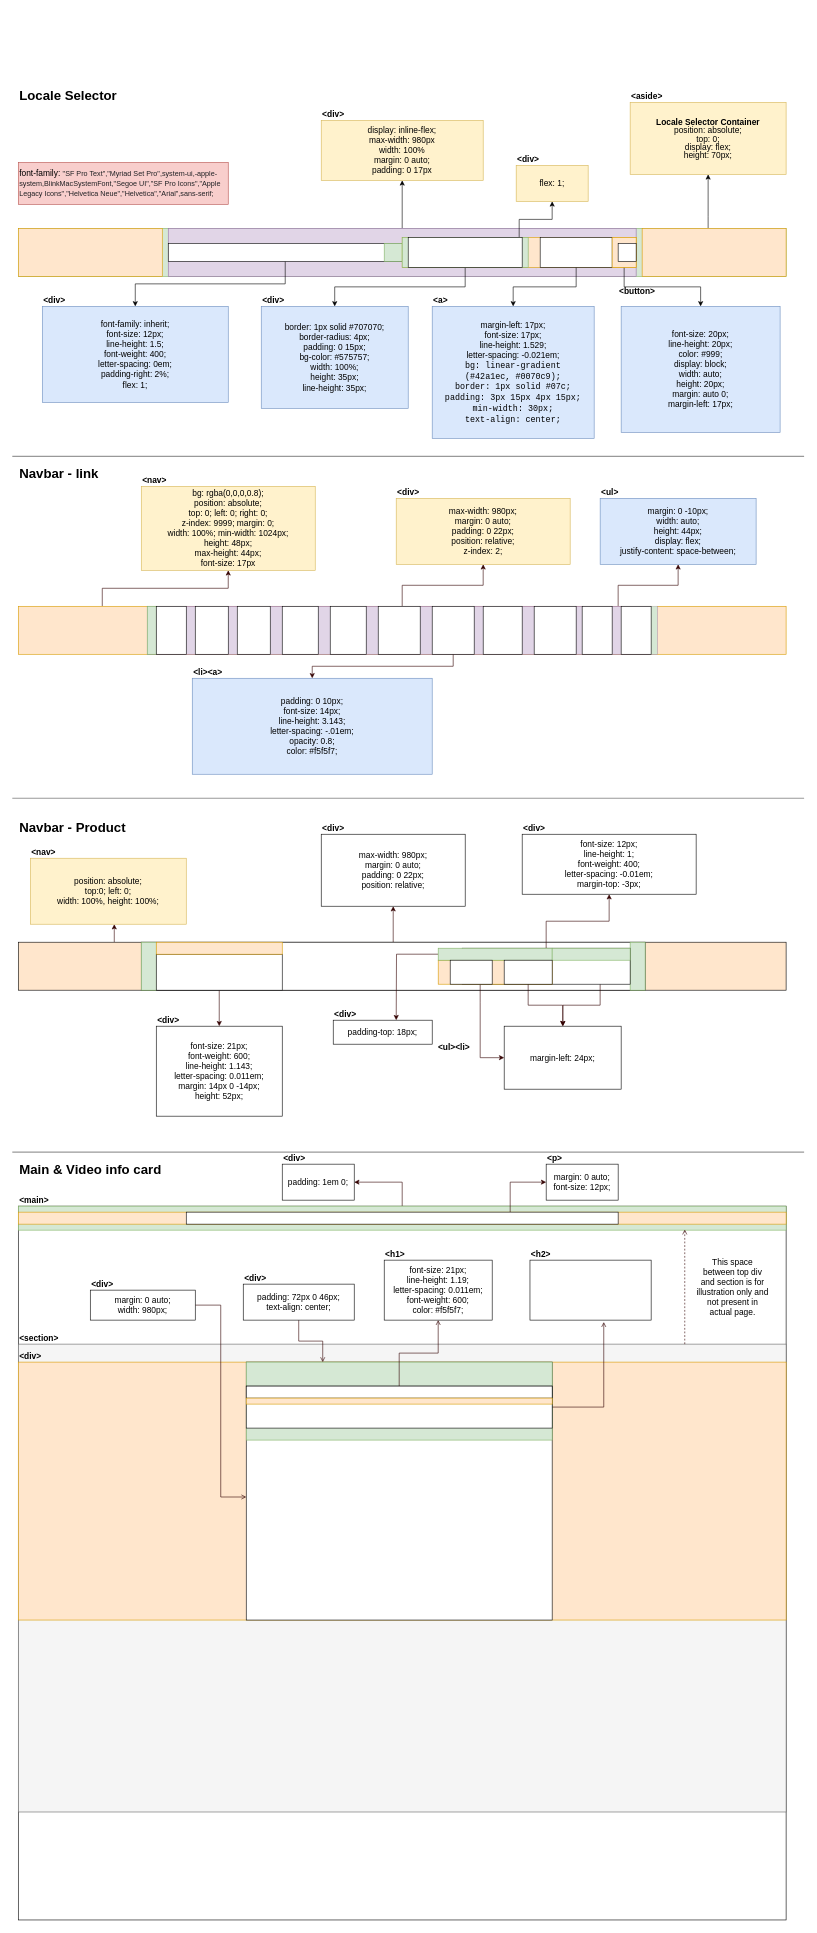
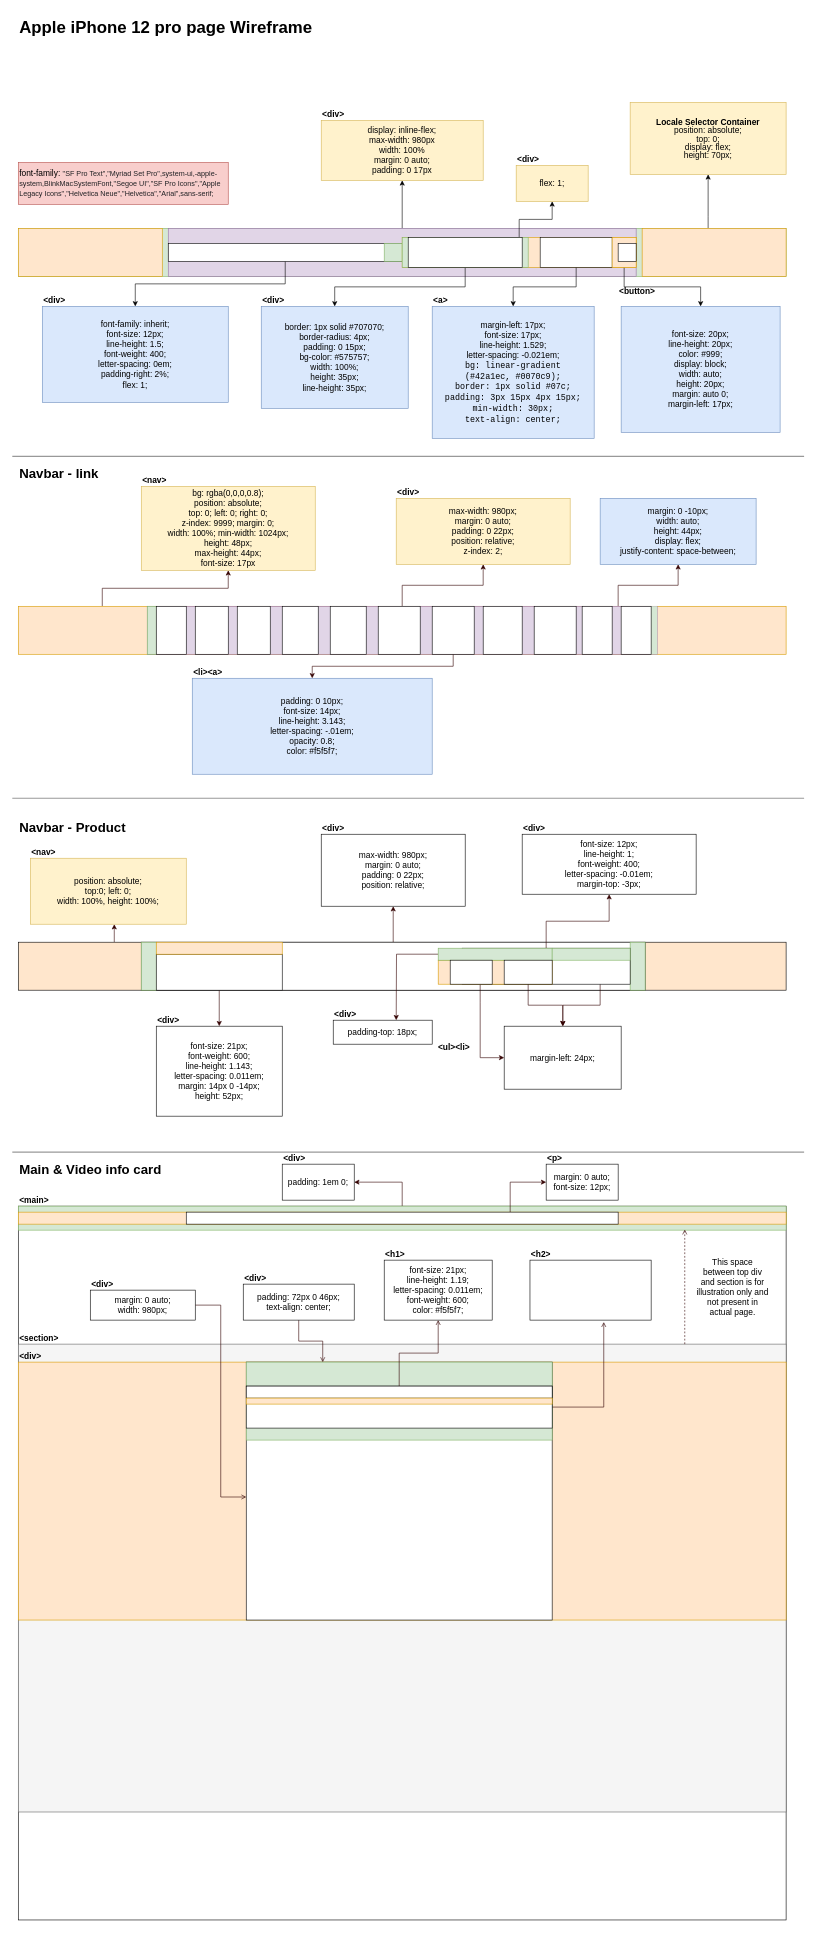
none -> (192, 27)
(93, 96) -> none
(657, 96) -> none
(627, 492) -> none
